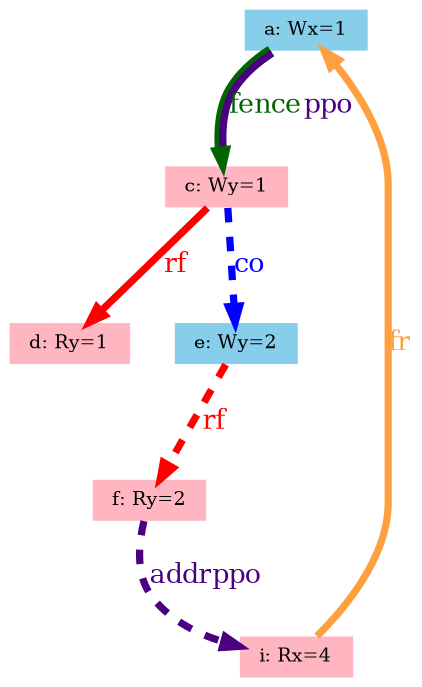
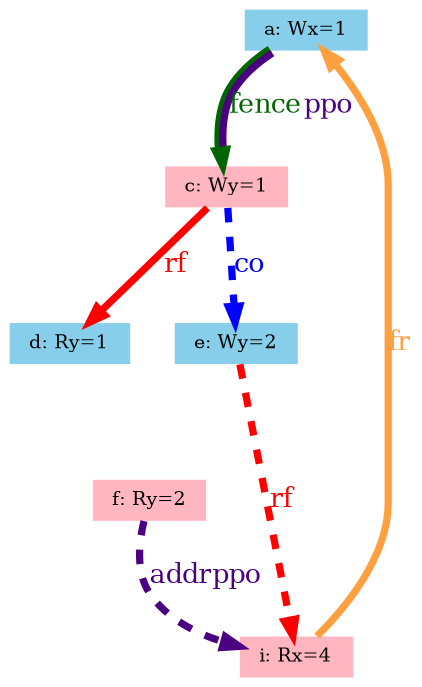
(70, 344) -> (70, 344)
(197, 415) -> (265, 492)
